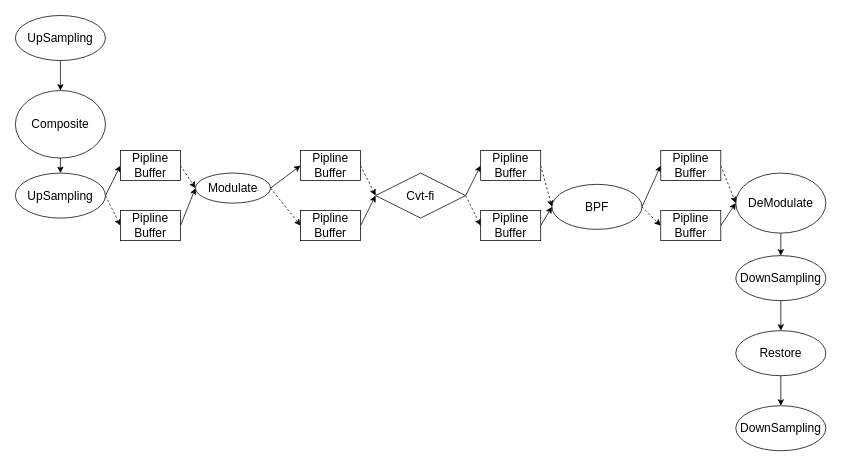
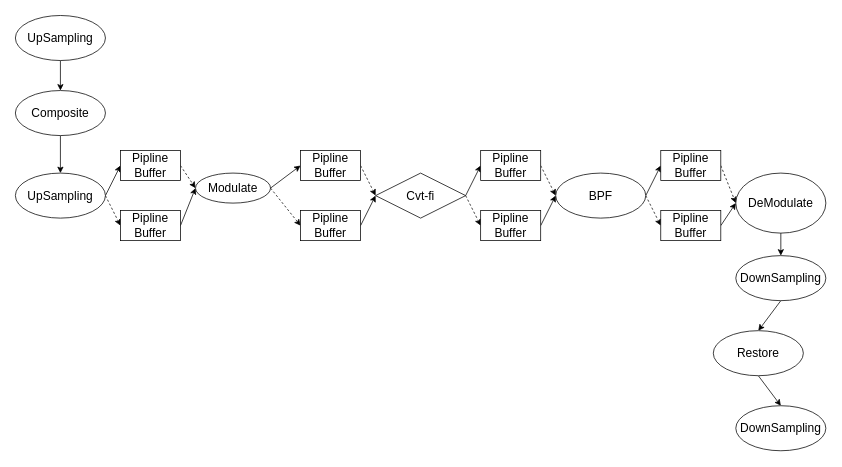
(60, 124) -> (60, 113)
(597, 207) -> (600, 195)
(780, 353) -> (758, 353)
